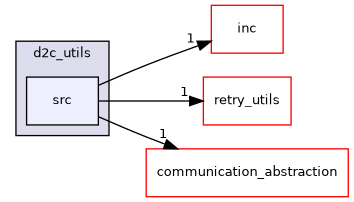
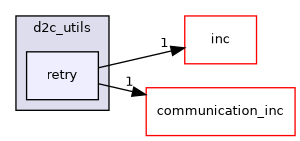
(62, 101) -> (62, 76)
(247, 101) -> none
(247, 173) -> (221, 112)
